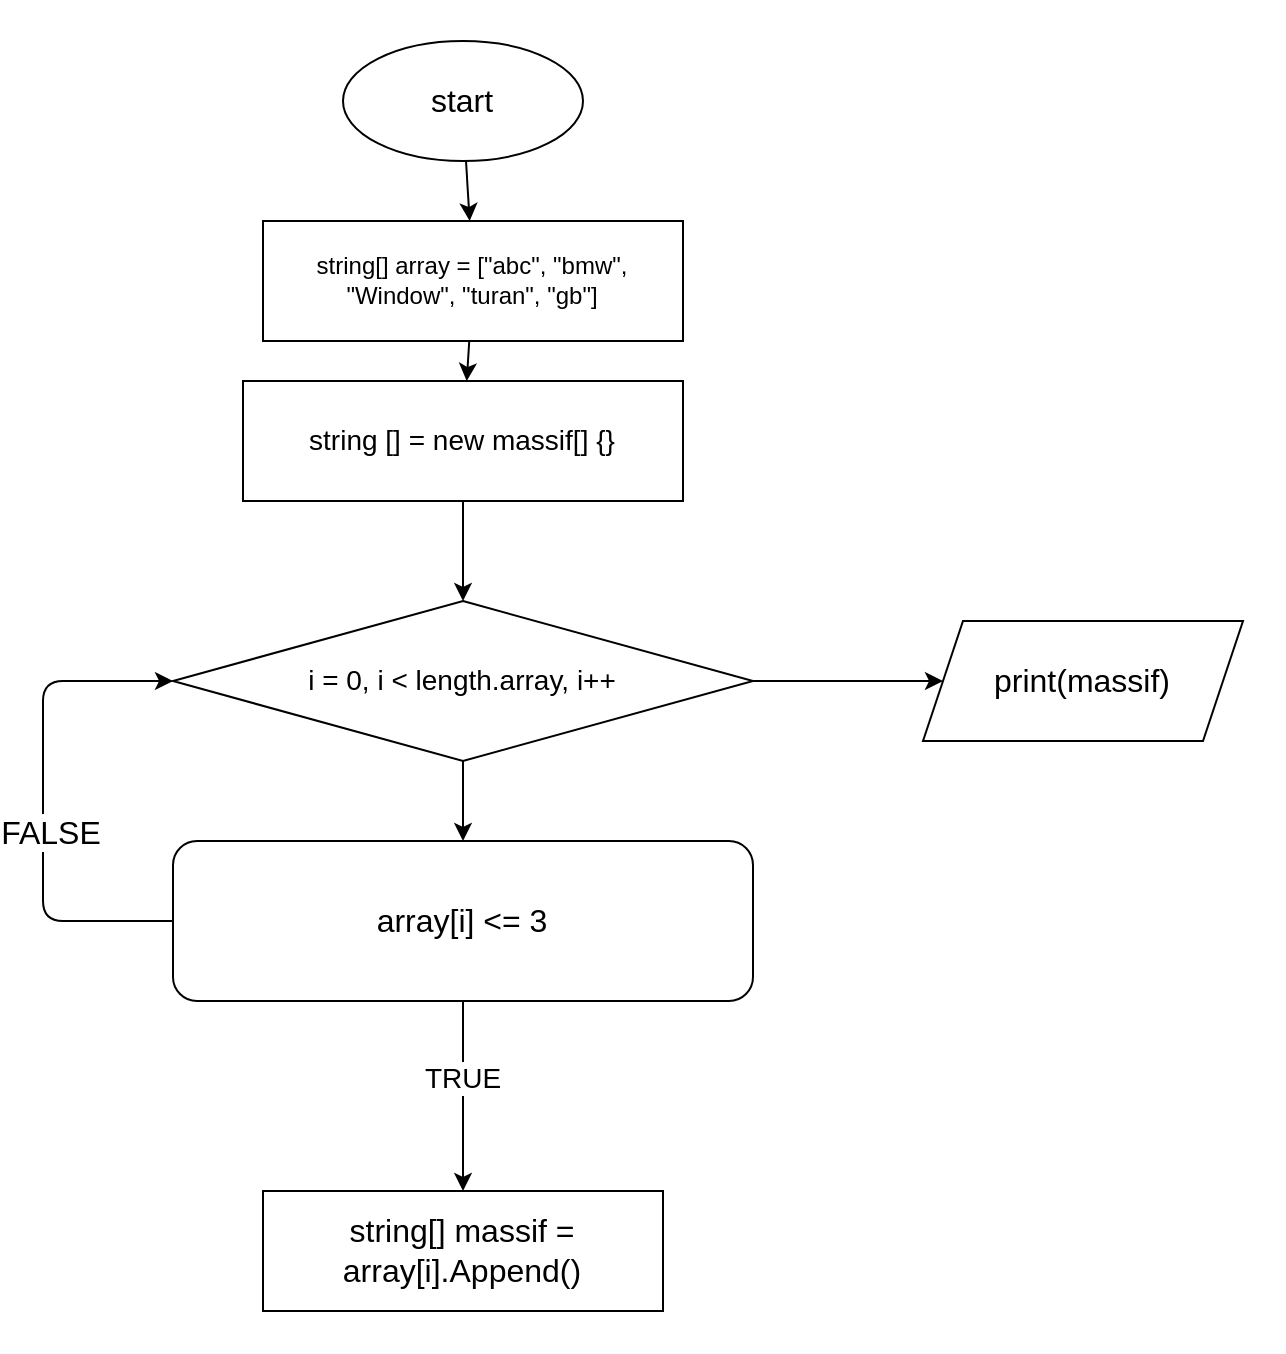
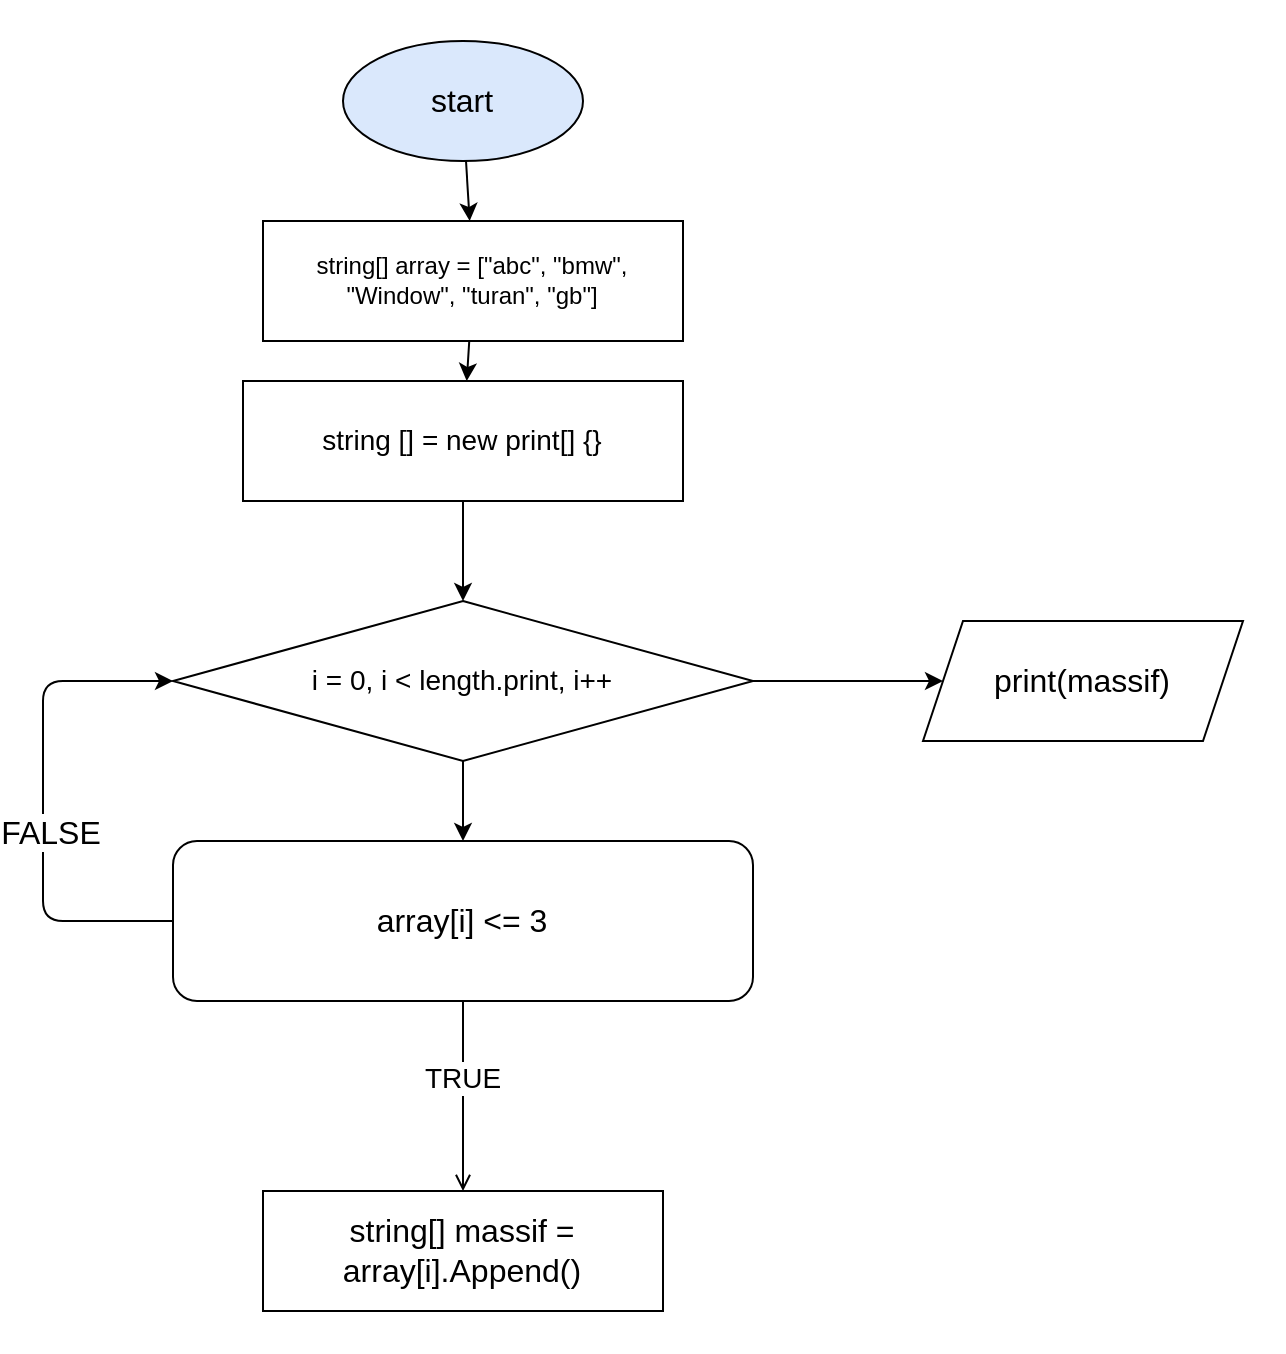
(463, 101) -> (463, 101)
(463, 441) -> (463, 441)
(463, 681) -> (463, 681)
(463, 1176) -> (463, 1178)
